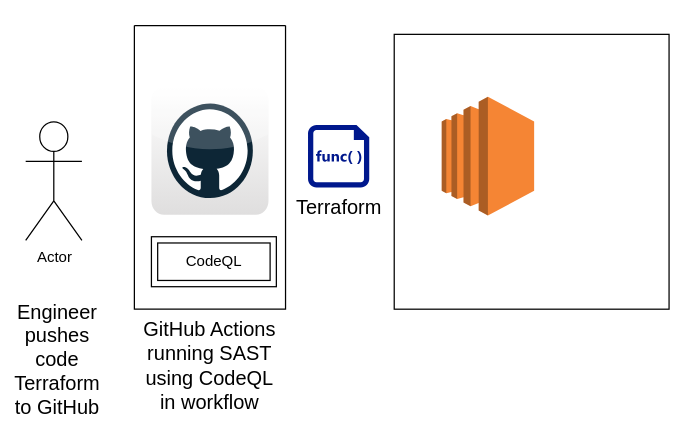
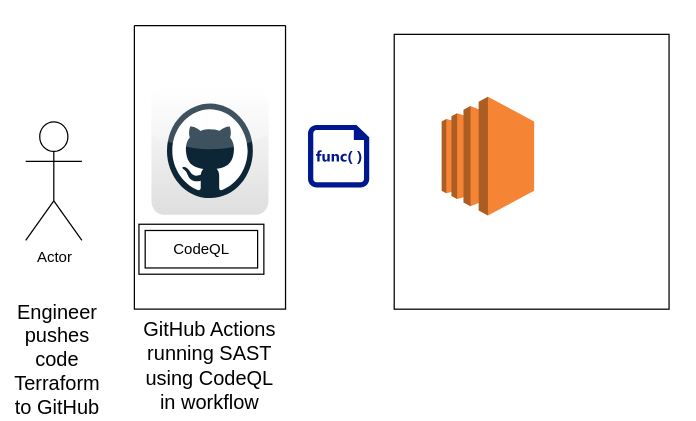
(339, 207) -> none
(214, 262) -> (201, 249)
